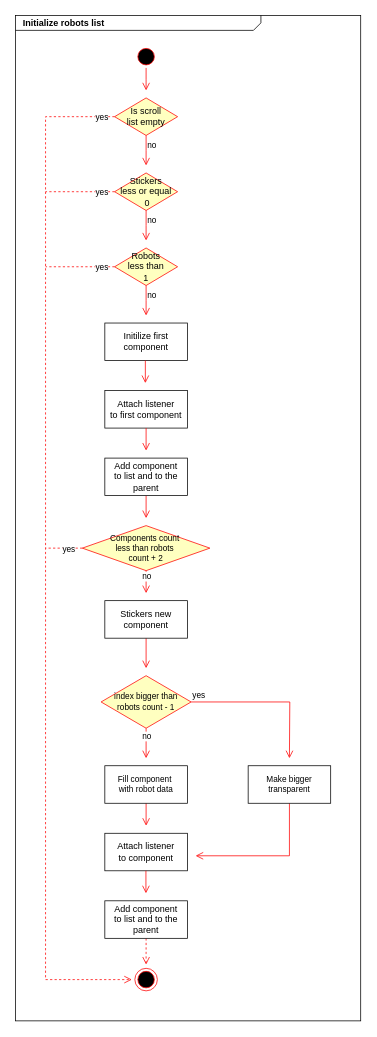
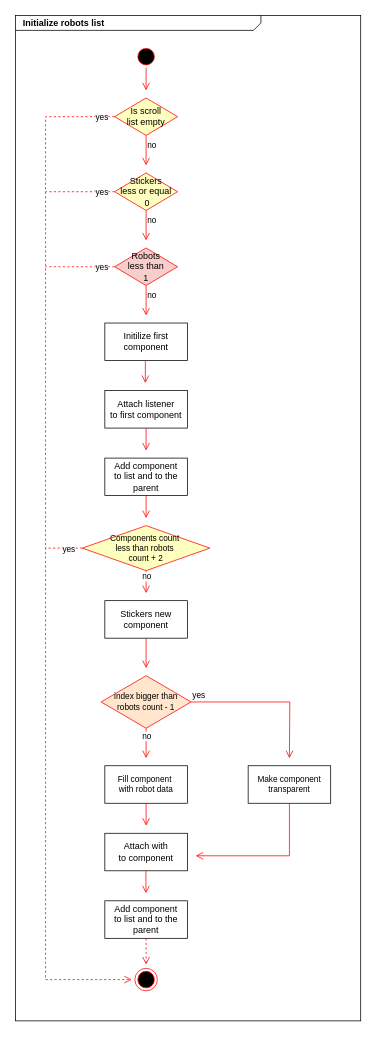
(146, 267) -> (146, 267)
(146, 702) -> (146, 702)
(289, 784) -> (289, 784)
(146, 852) -> (146, 852)
